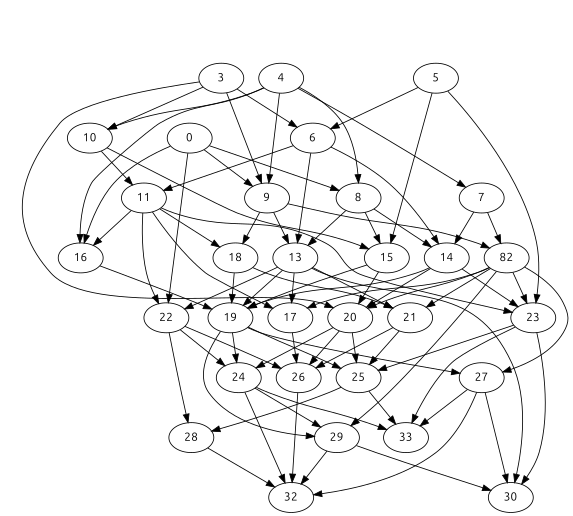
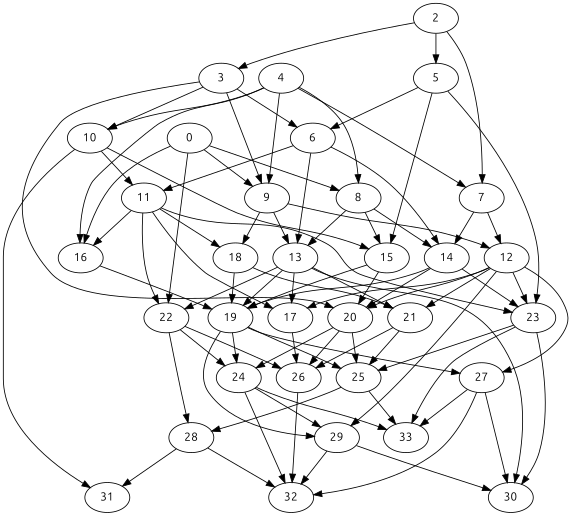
none -> (436, 18)
(507, 258) -> (507, 258)
none -> (107, 498)
